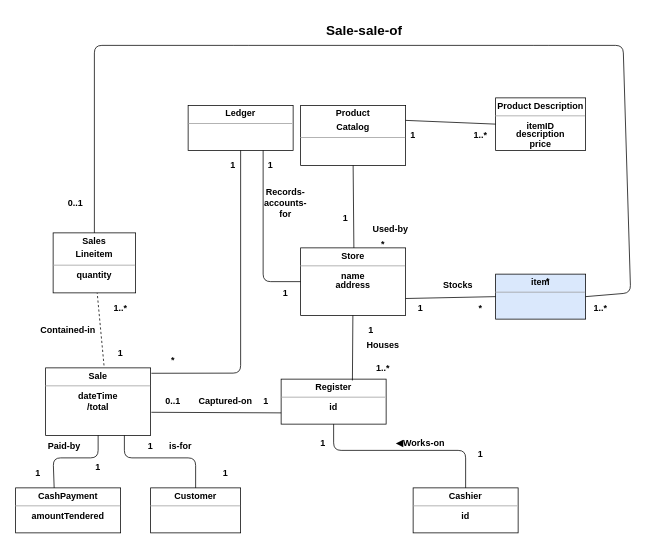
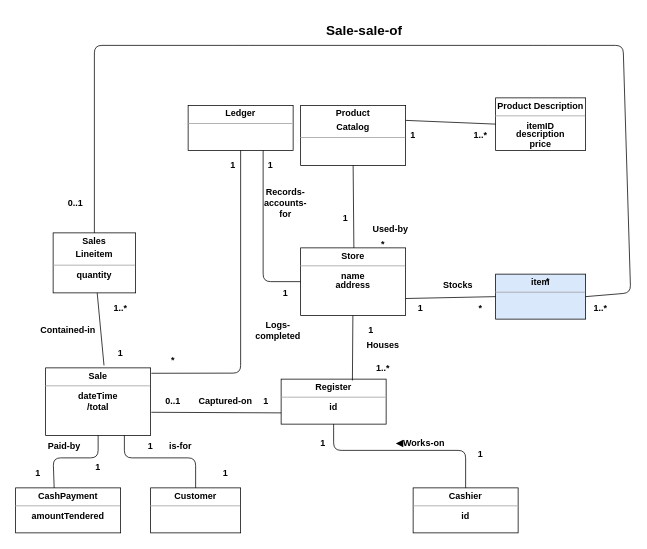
(100, 329) -> (100, 329)
none -> (278, 330)
